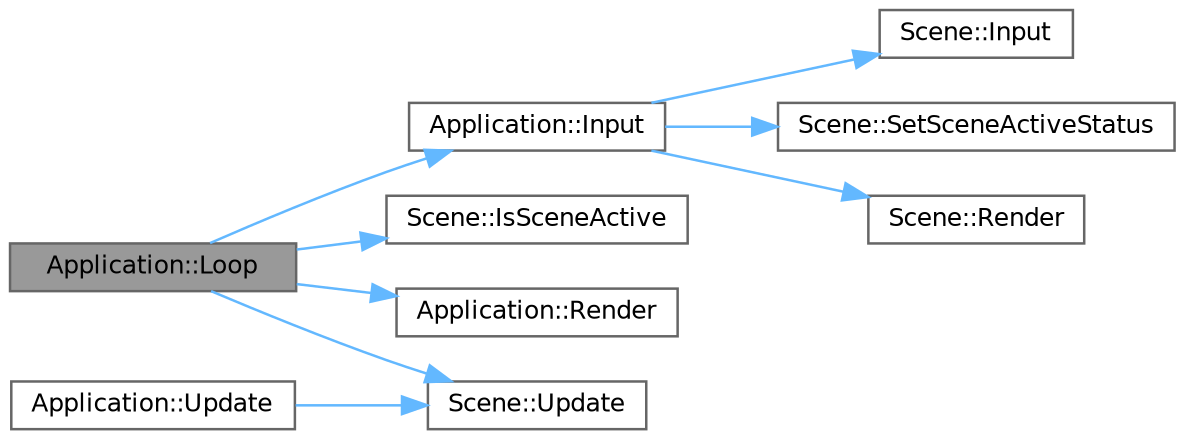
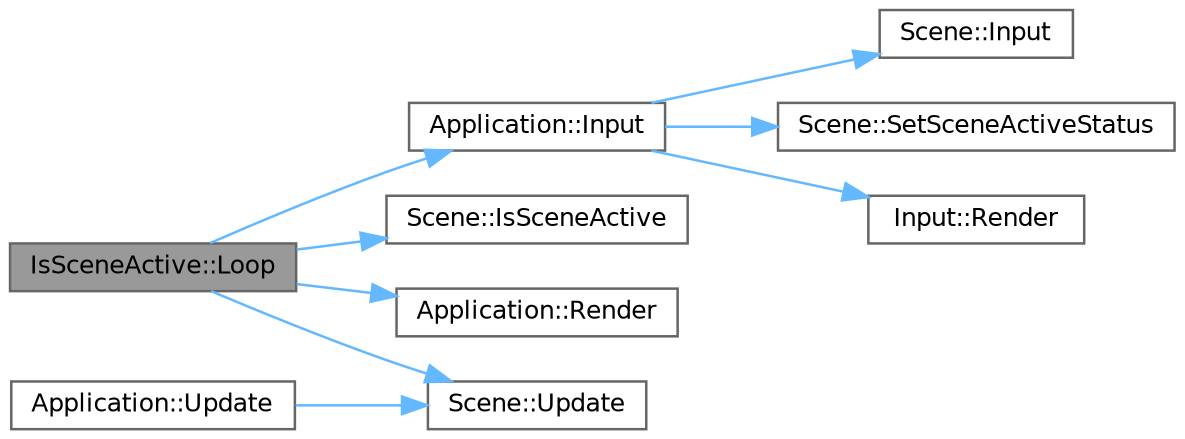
(976, 220) -> (976, 220)
(153, 267) -> (153, 267)
